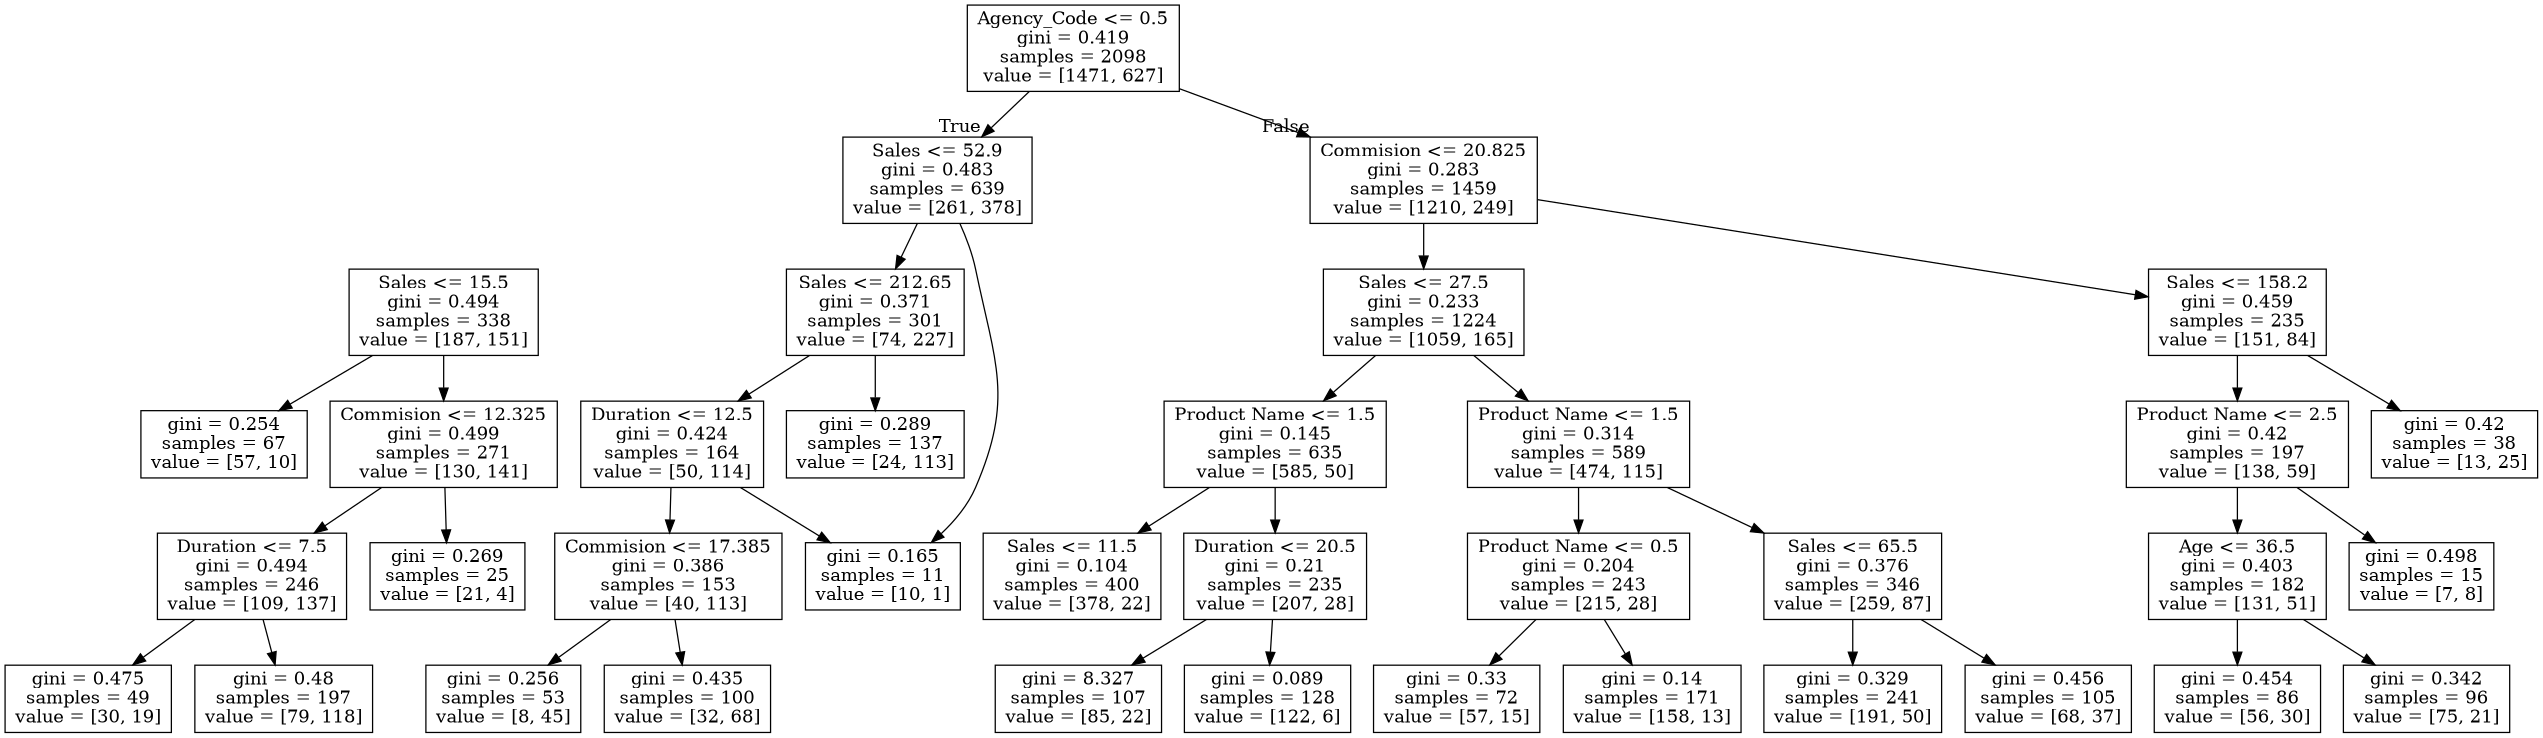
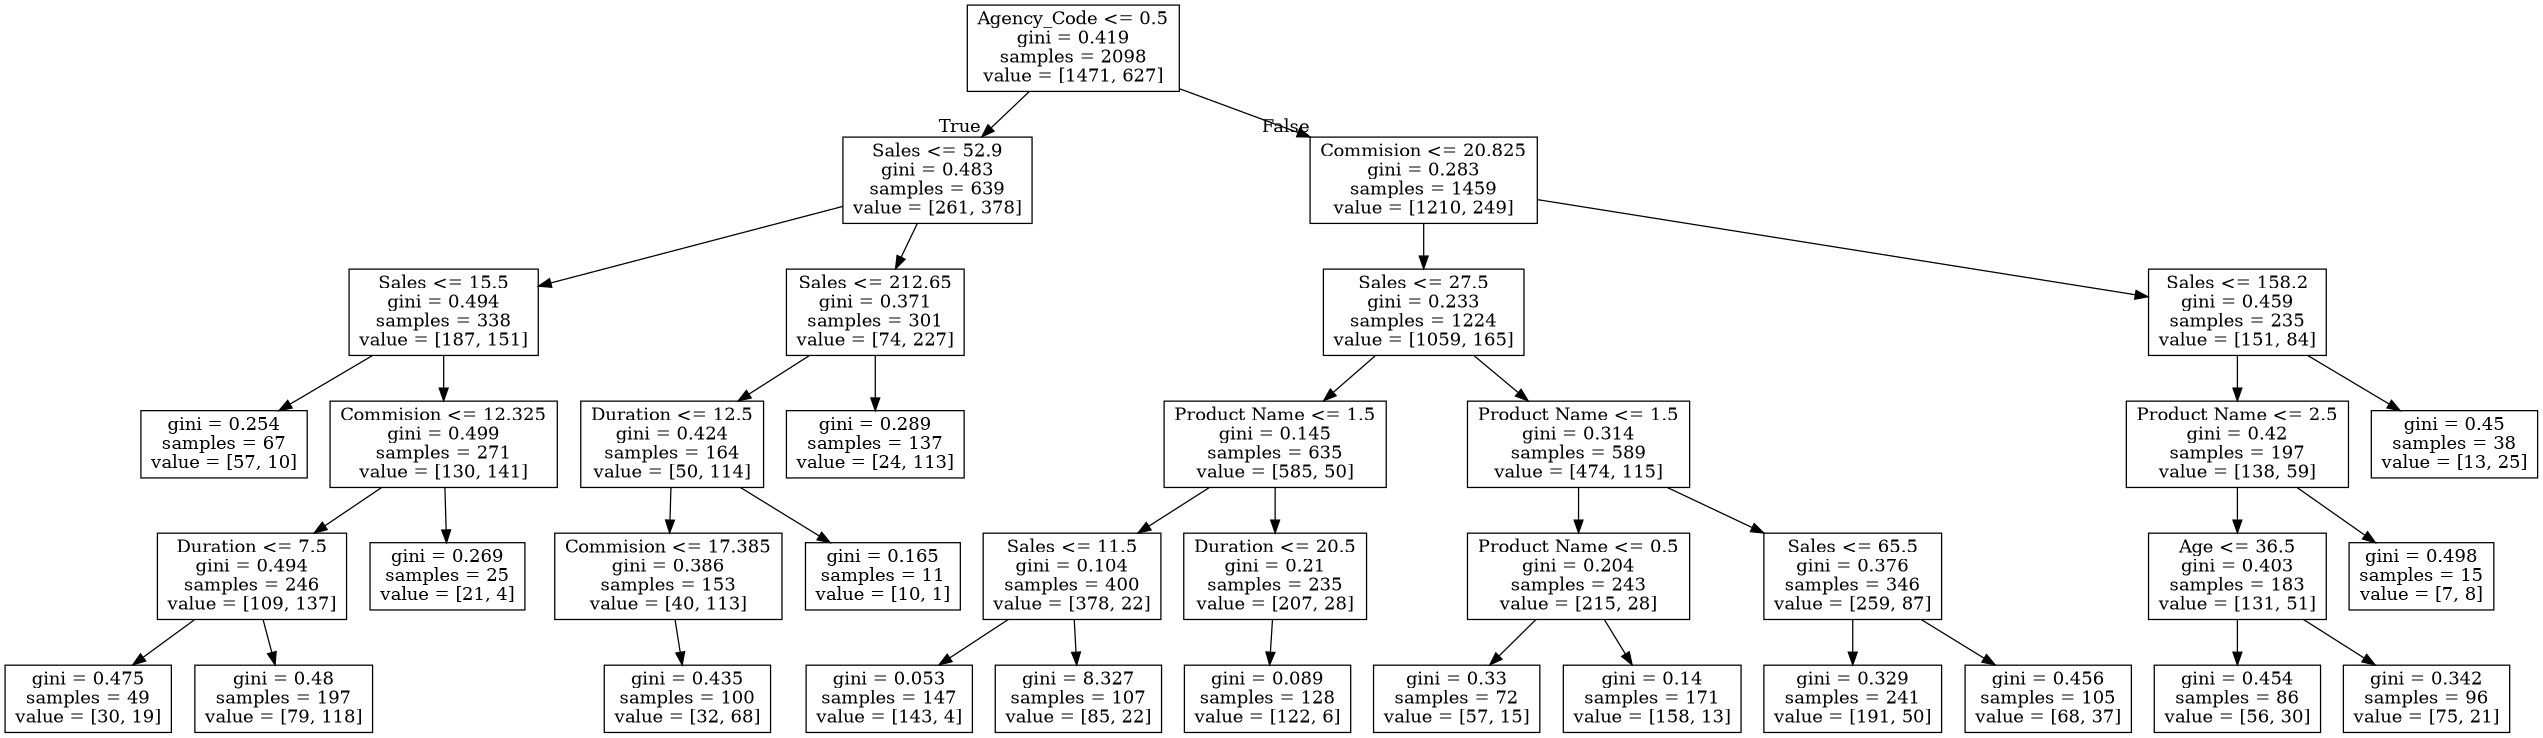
(997, 384) -> (697, 245)
(2454, 444) -> (2454, 444)
(2237, 576) -> (2237, 576)
(1175, 639) -> (1075, 636)
(503, 699) -> none
none -> (889, 699)
